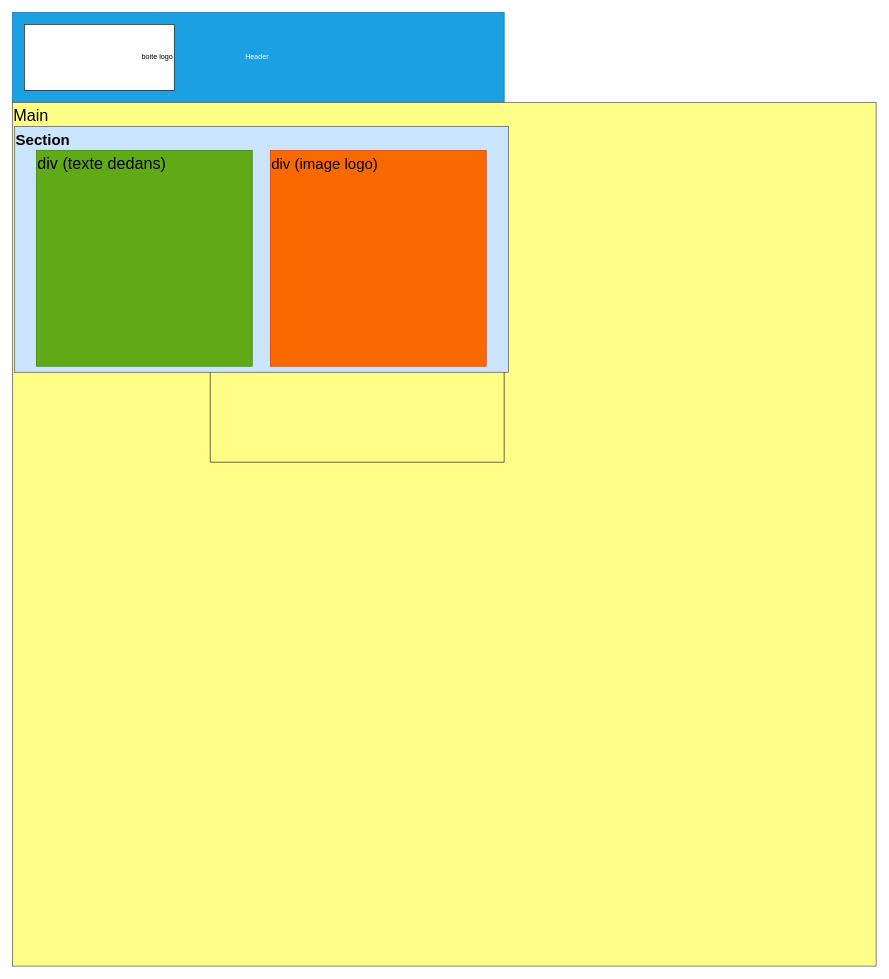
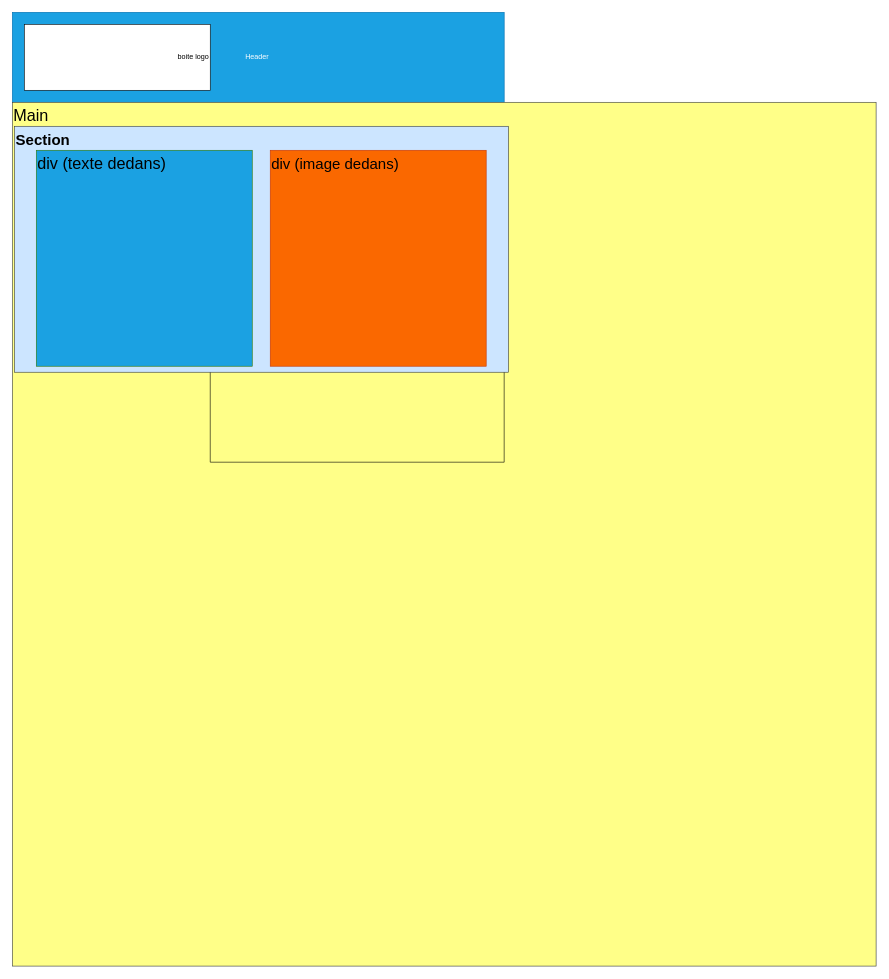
(99, 57) -> (117, 57)
(329, 164) -> (339, 164)
(144, 258) -> (144, 258)
